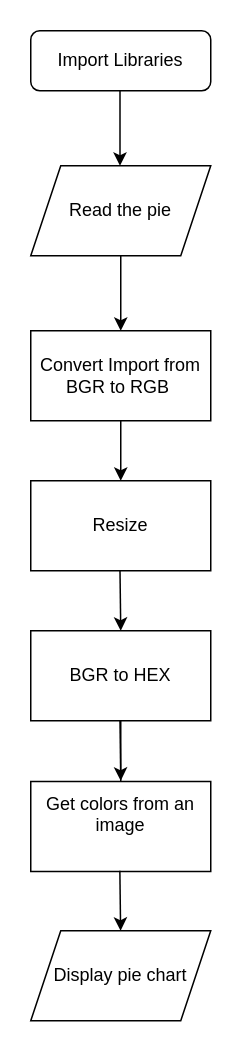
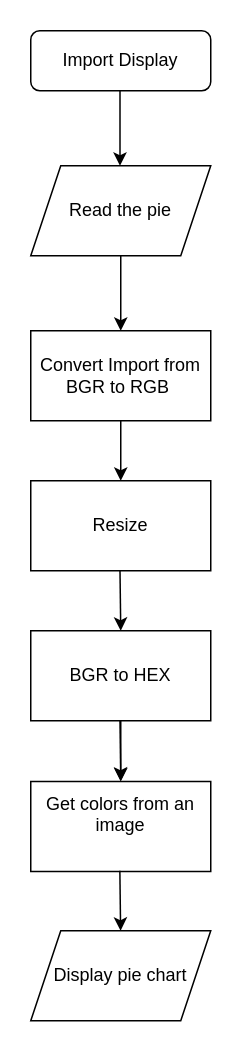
(121, 61) -> (121, 61)
(121, 776) -> (121, 772)
